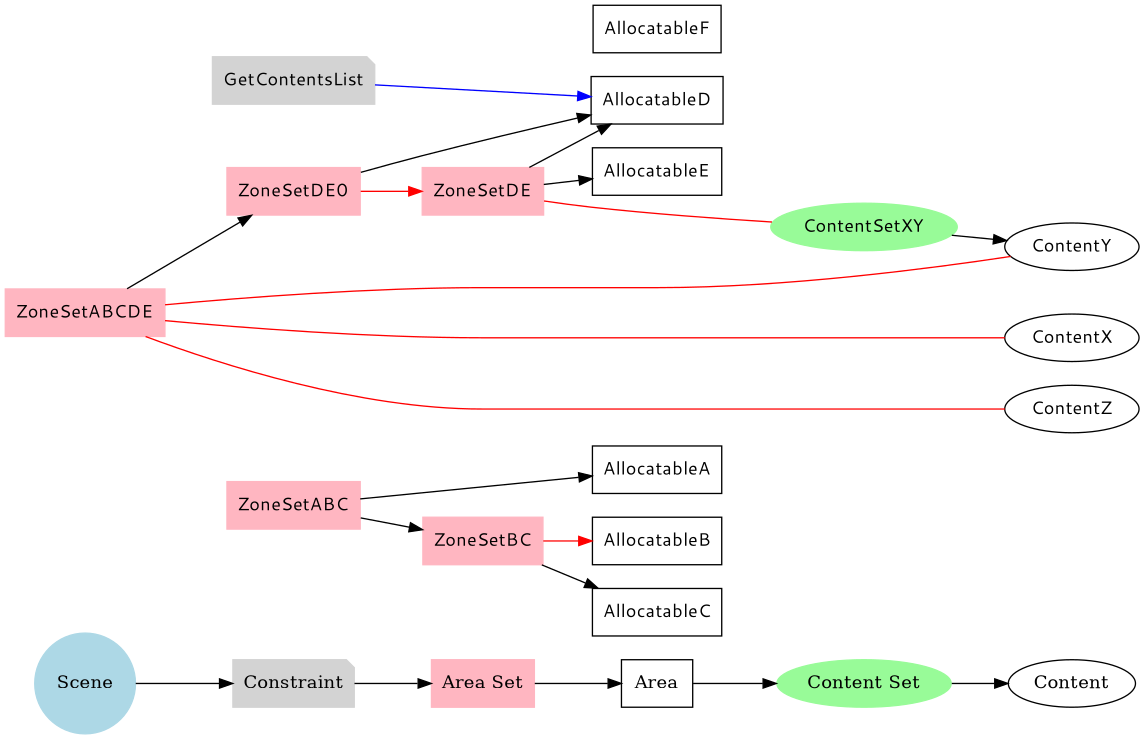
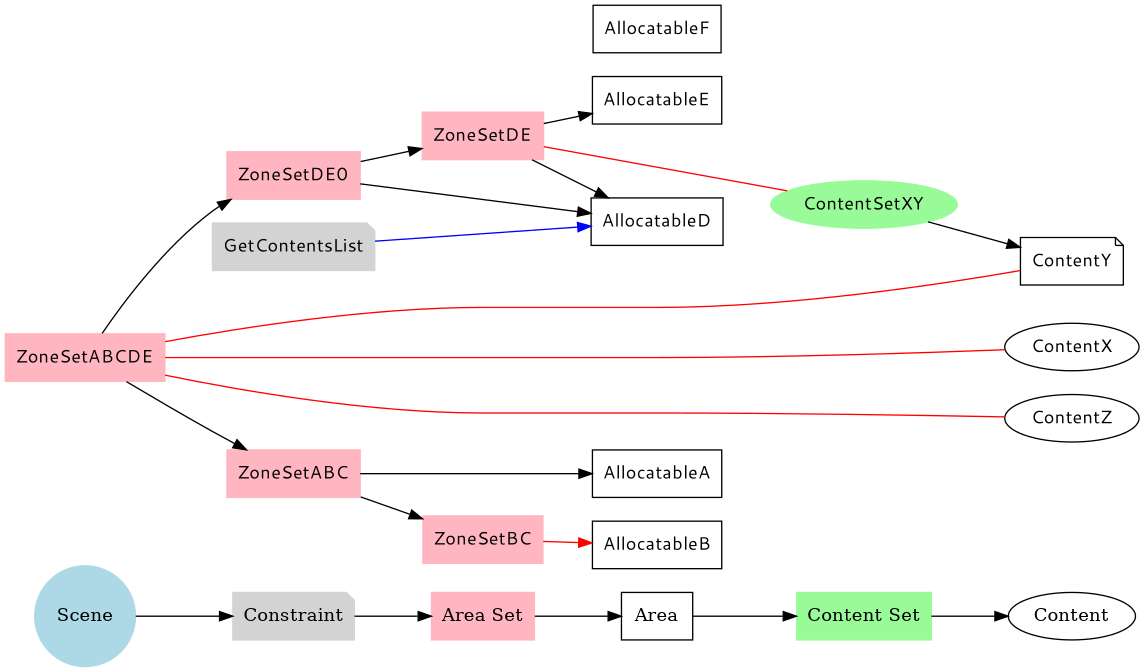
(385, 191) -> (385, 156)
(1072, 247) -> (1072, 261)
none -> (180, 413)
(657, 612) -> none
(864, 683) -> (864, 616)
